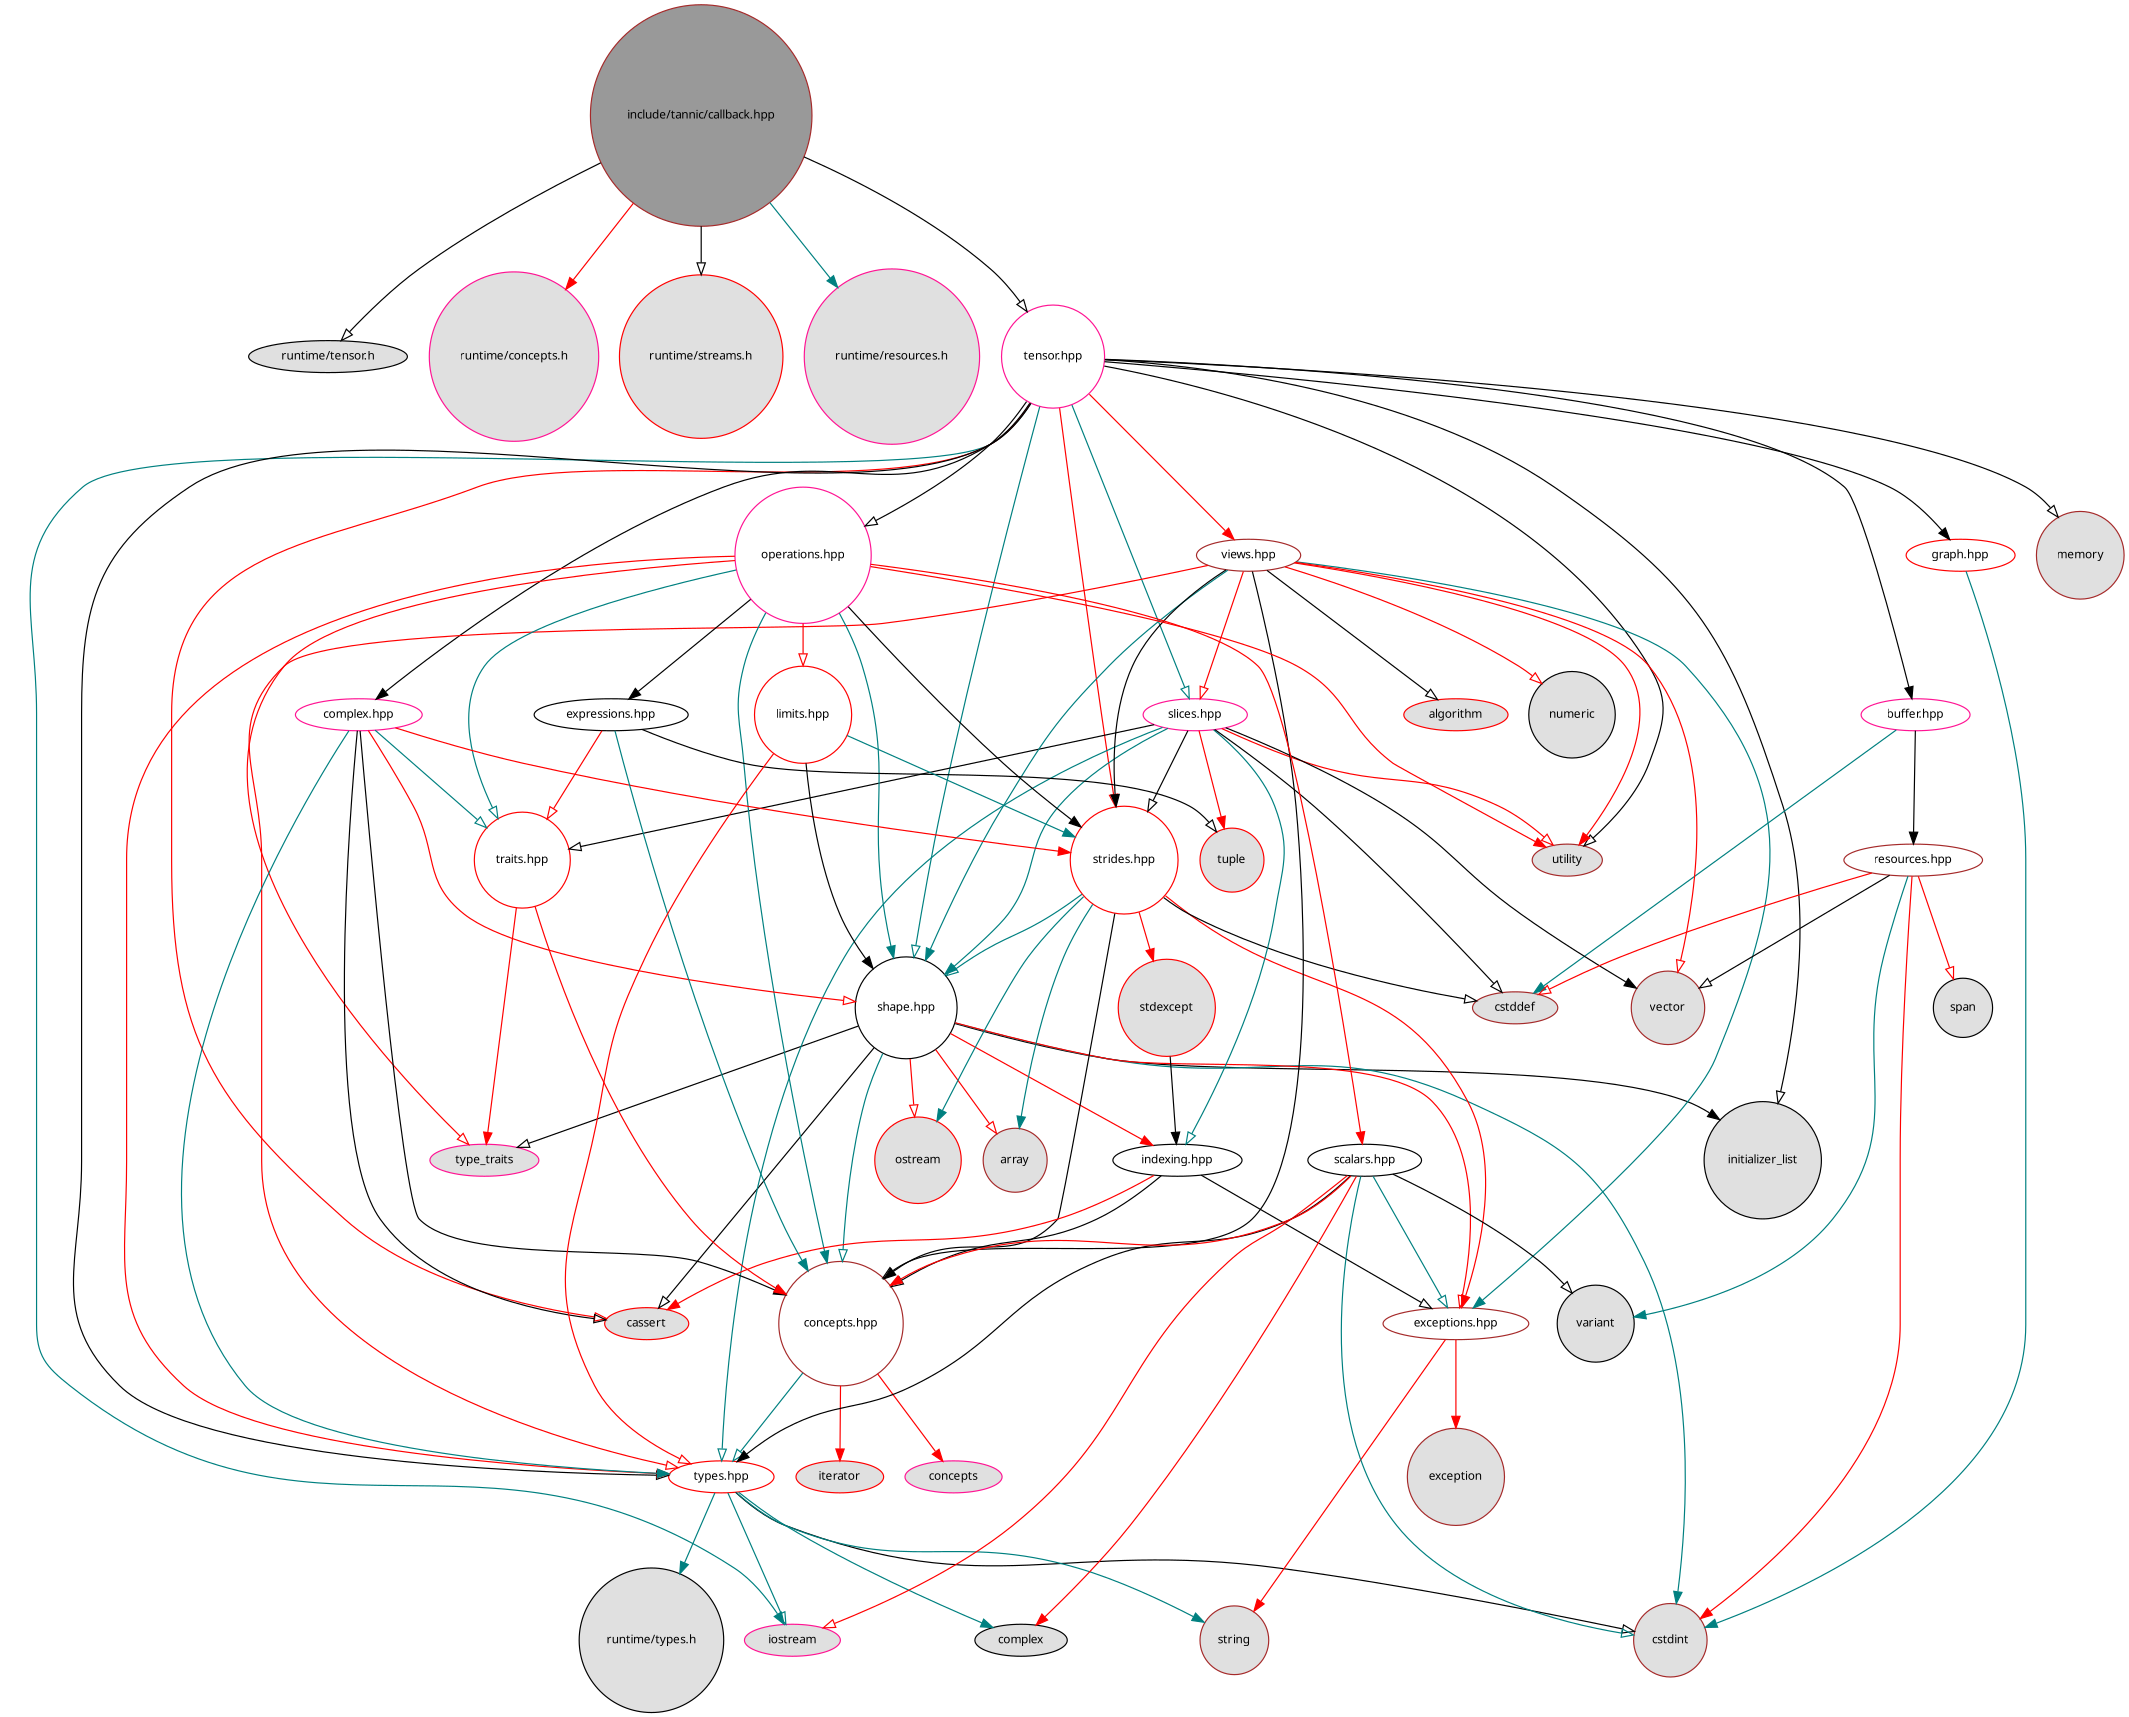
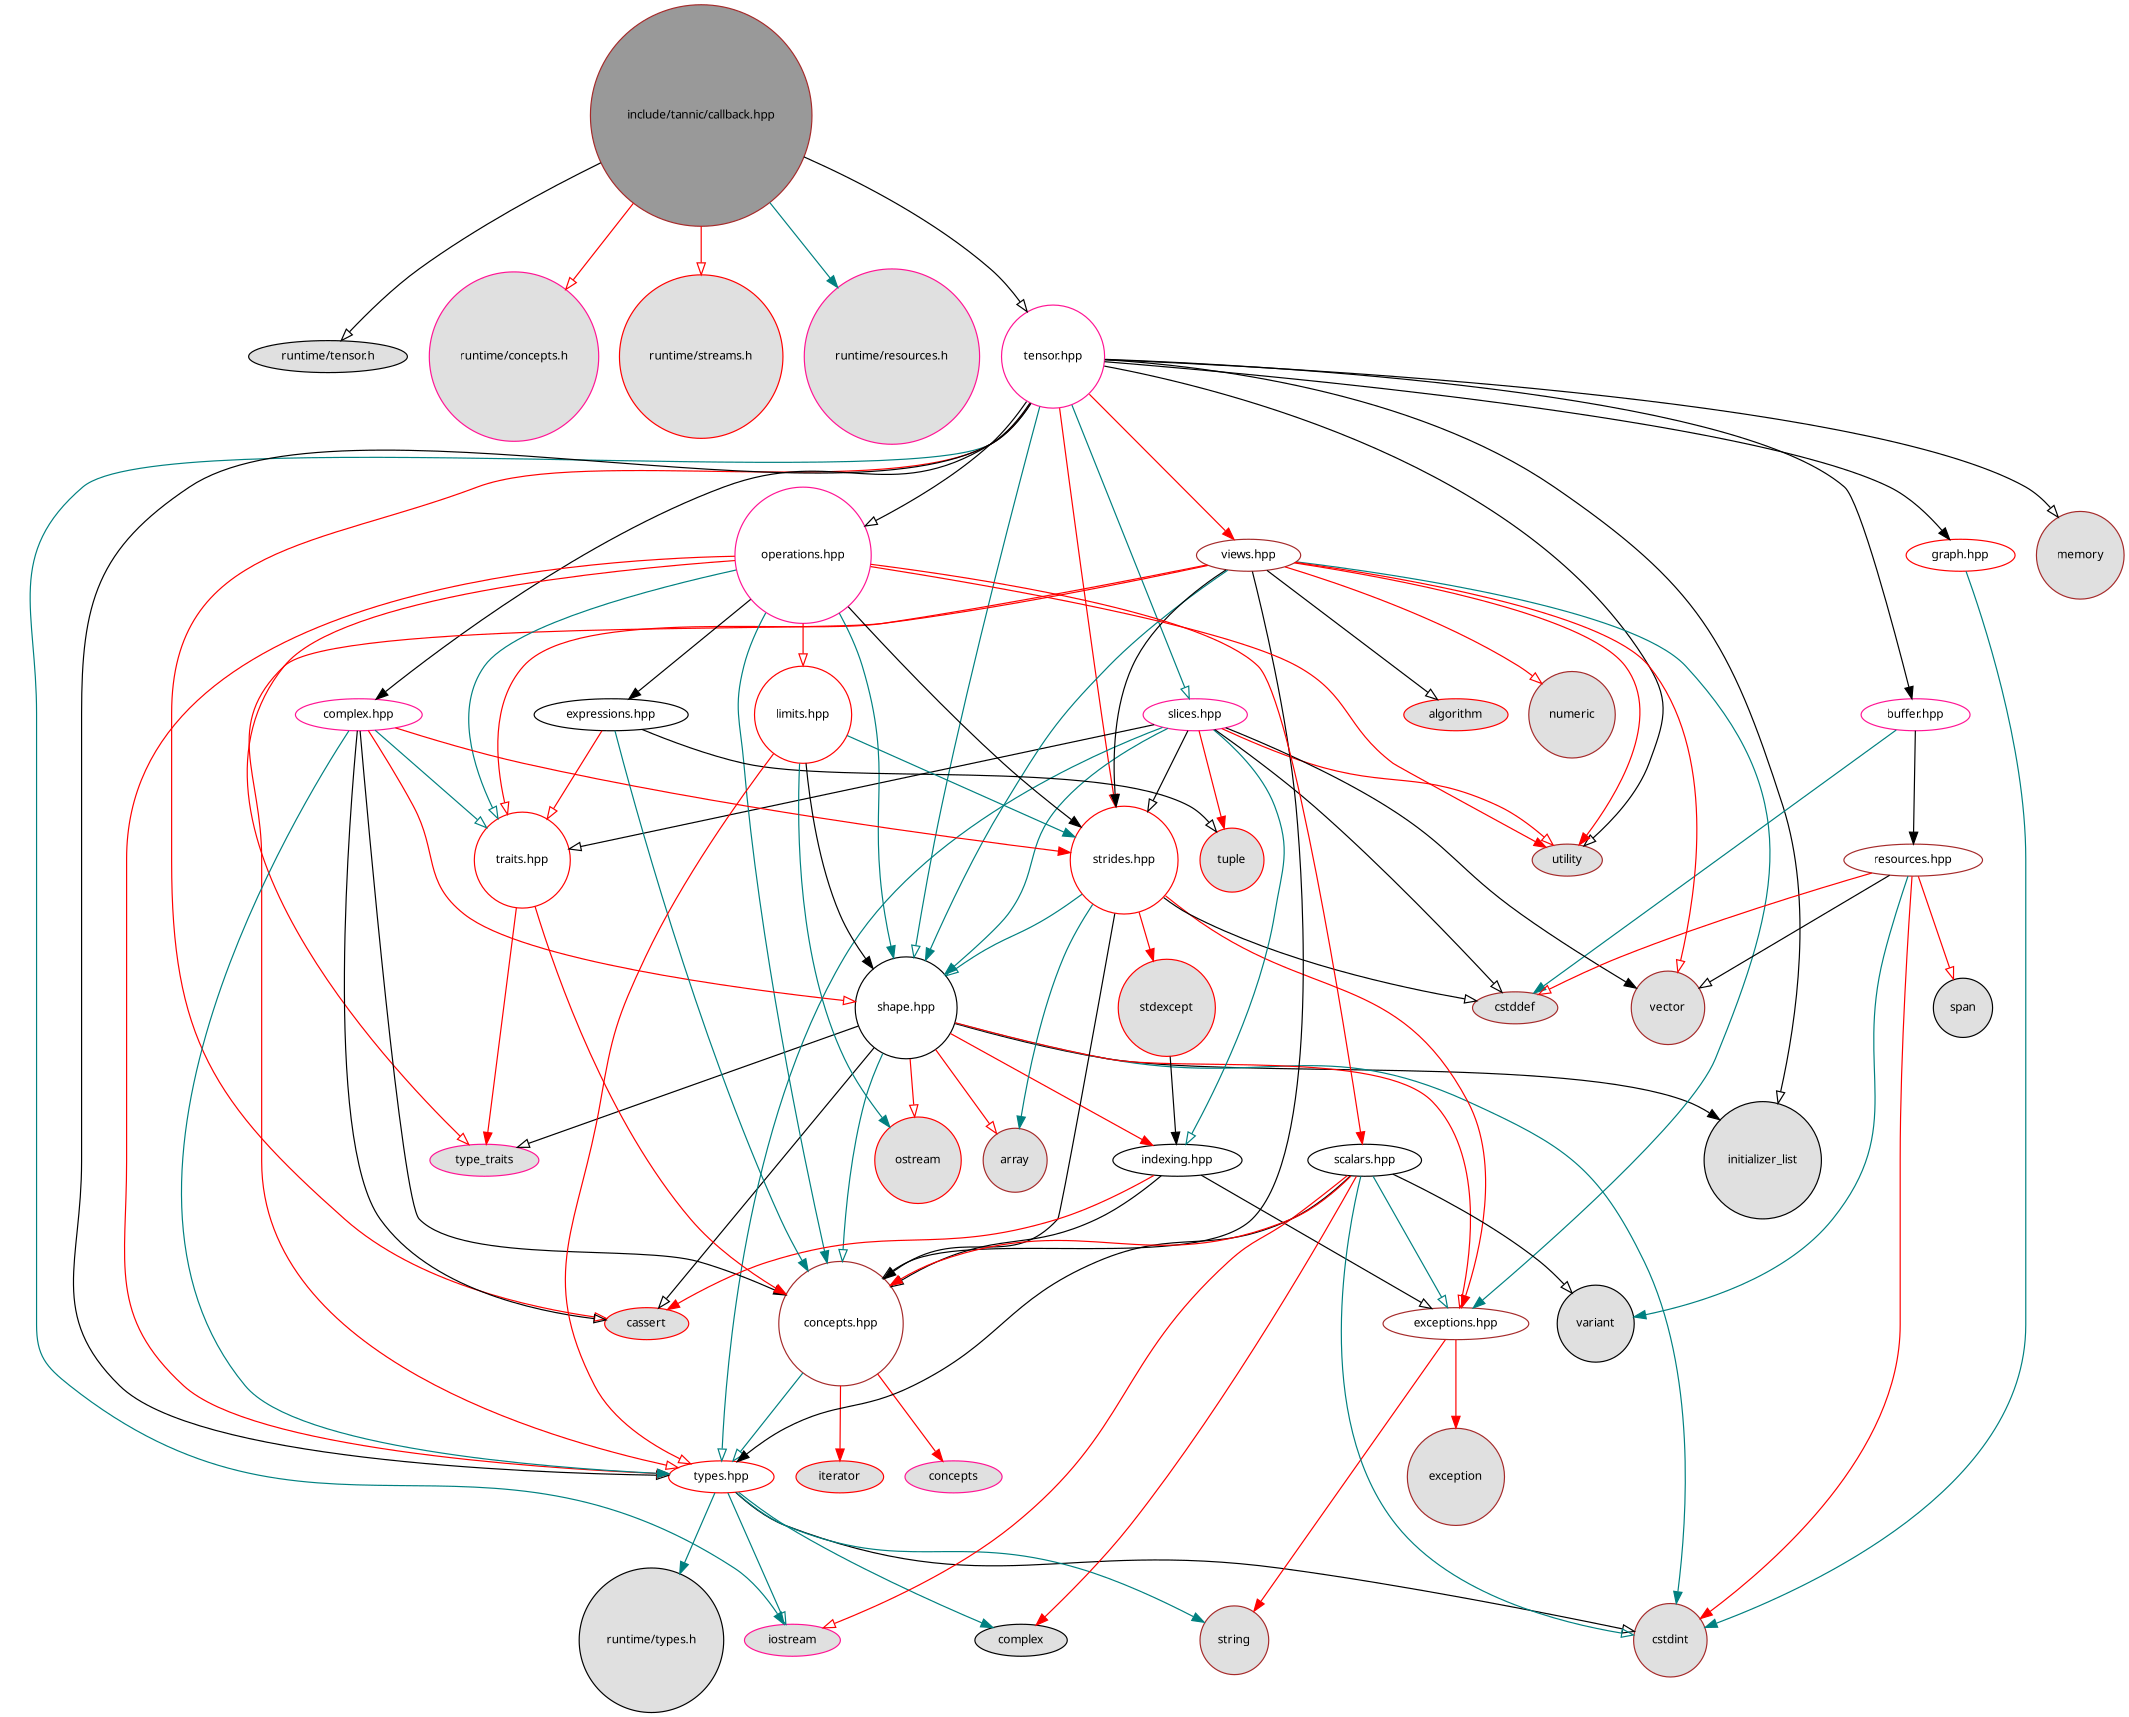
(603, 242) -> (603, 242)
(701, 244) -> (701, 244)
(1224, 629) -> (583, 638)
(1572, 715) -> (1572, 715)
(1003, 997) -> (811, 948)
